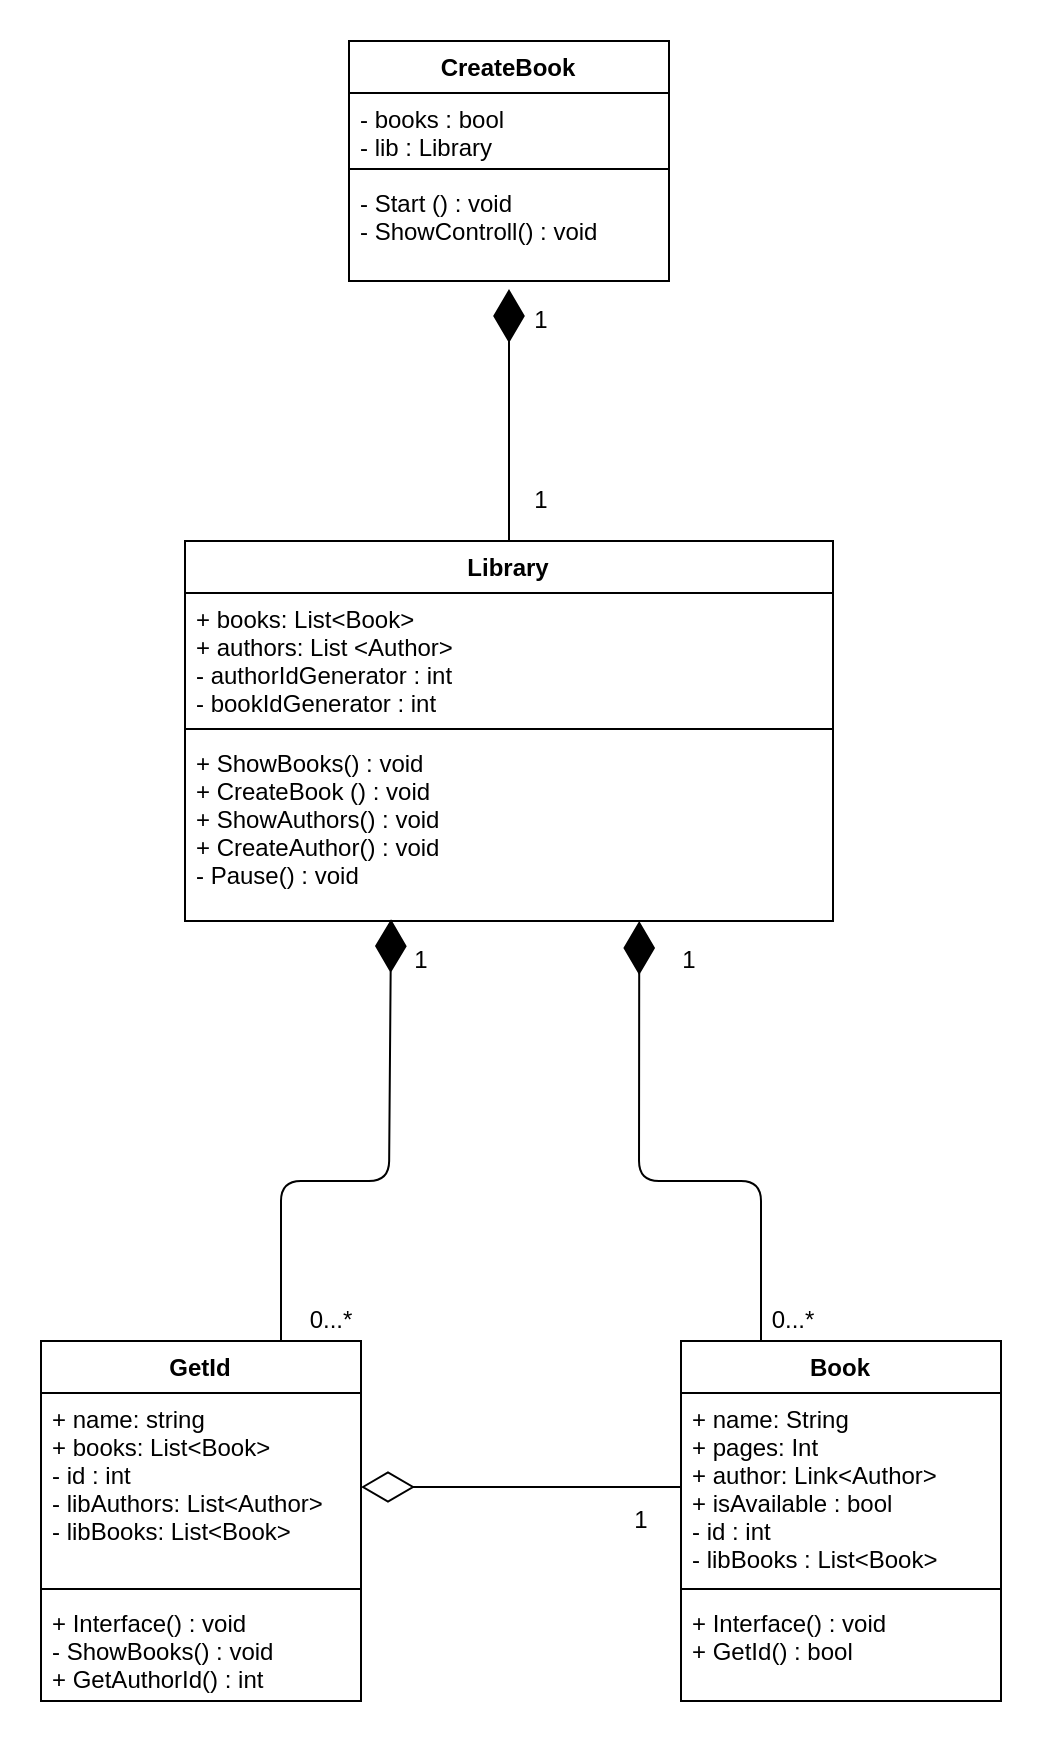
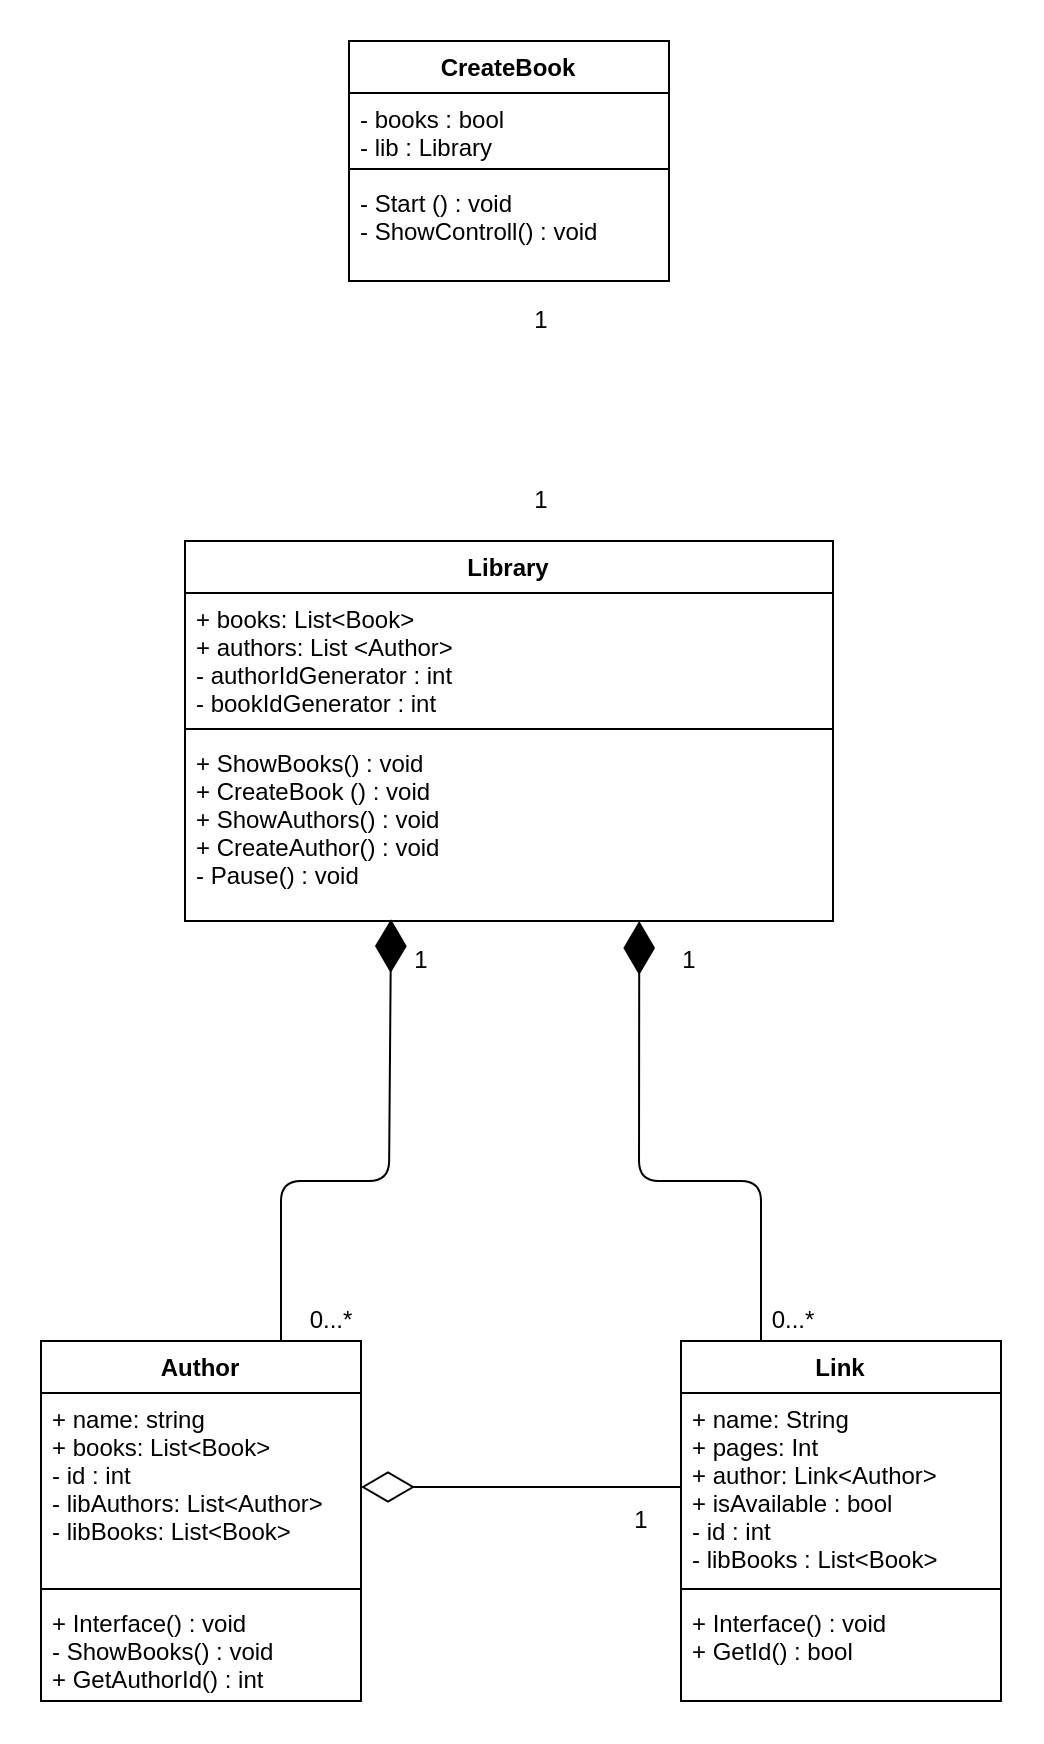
(509, 441) -> none
(200, 1368) -> (200, 1368)
(840, 1368) -> (840, 1368)
